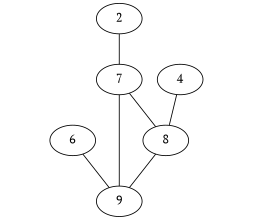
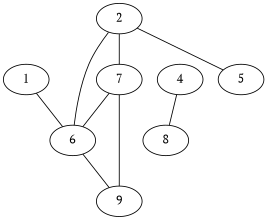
none -> (84, 76)
none -> (26, 80)
none -> (241, 80)
(143, 110) -> (96, 110)
(143, 171) -> none
